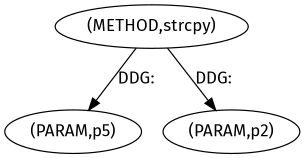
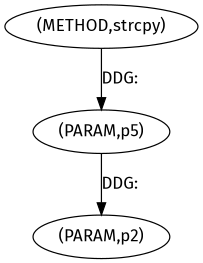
(188, 74) -> (101, 178)
